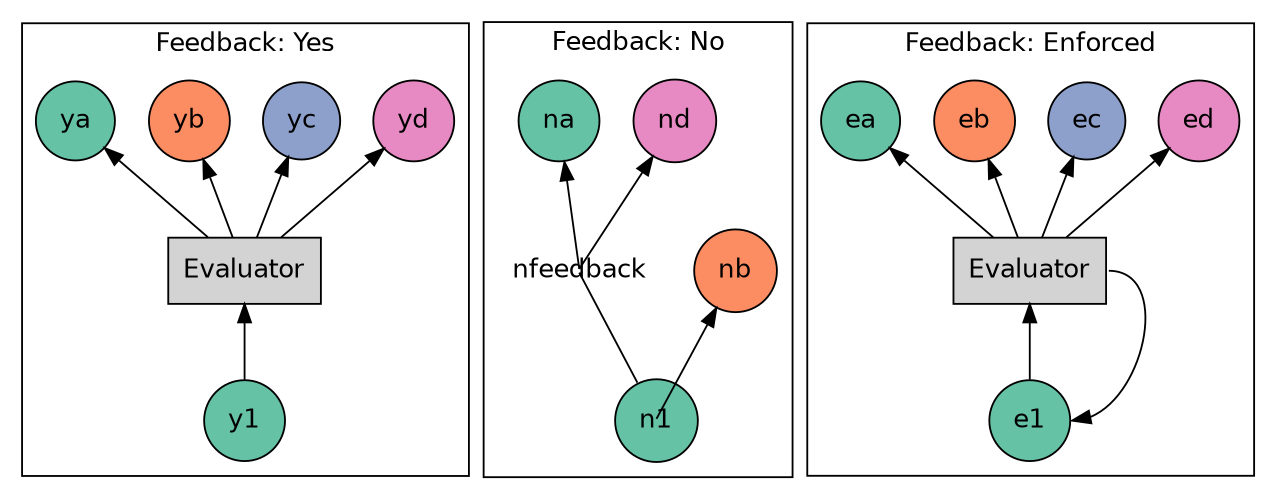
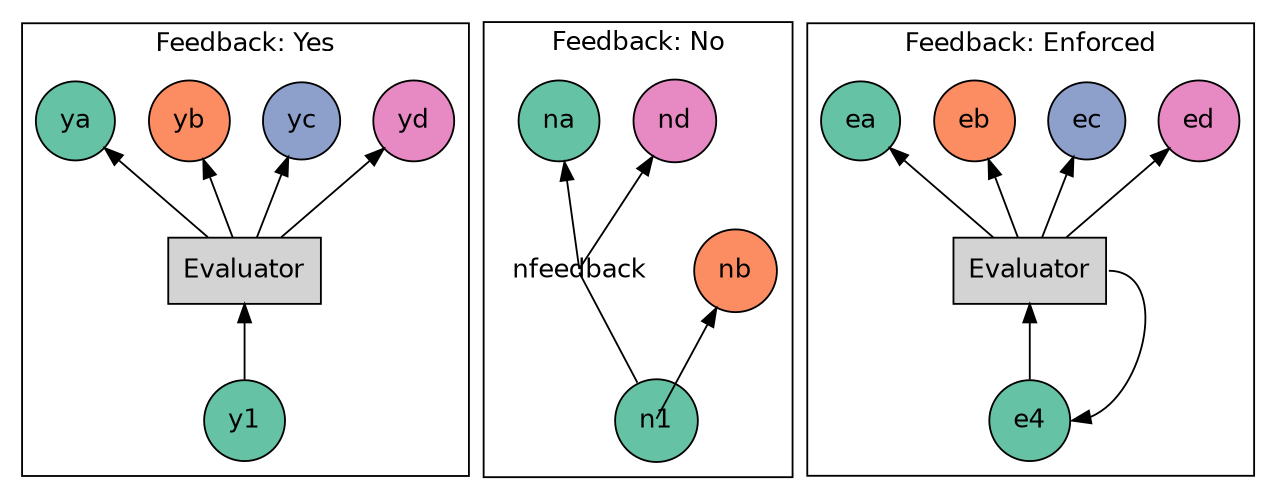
(1030, 421) -> (1030, 421)
